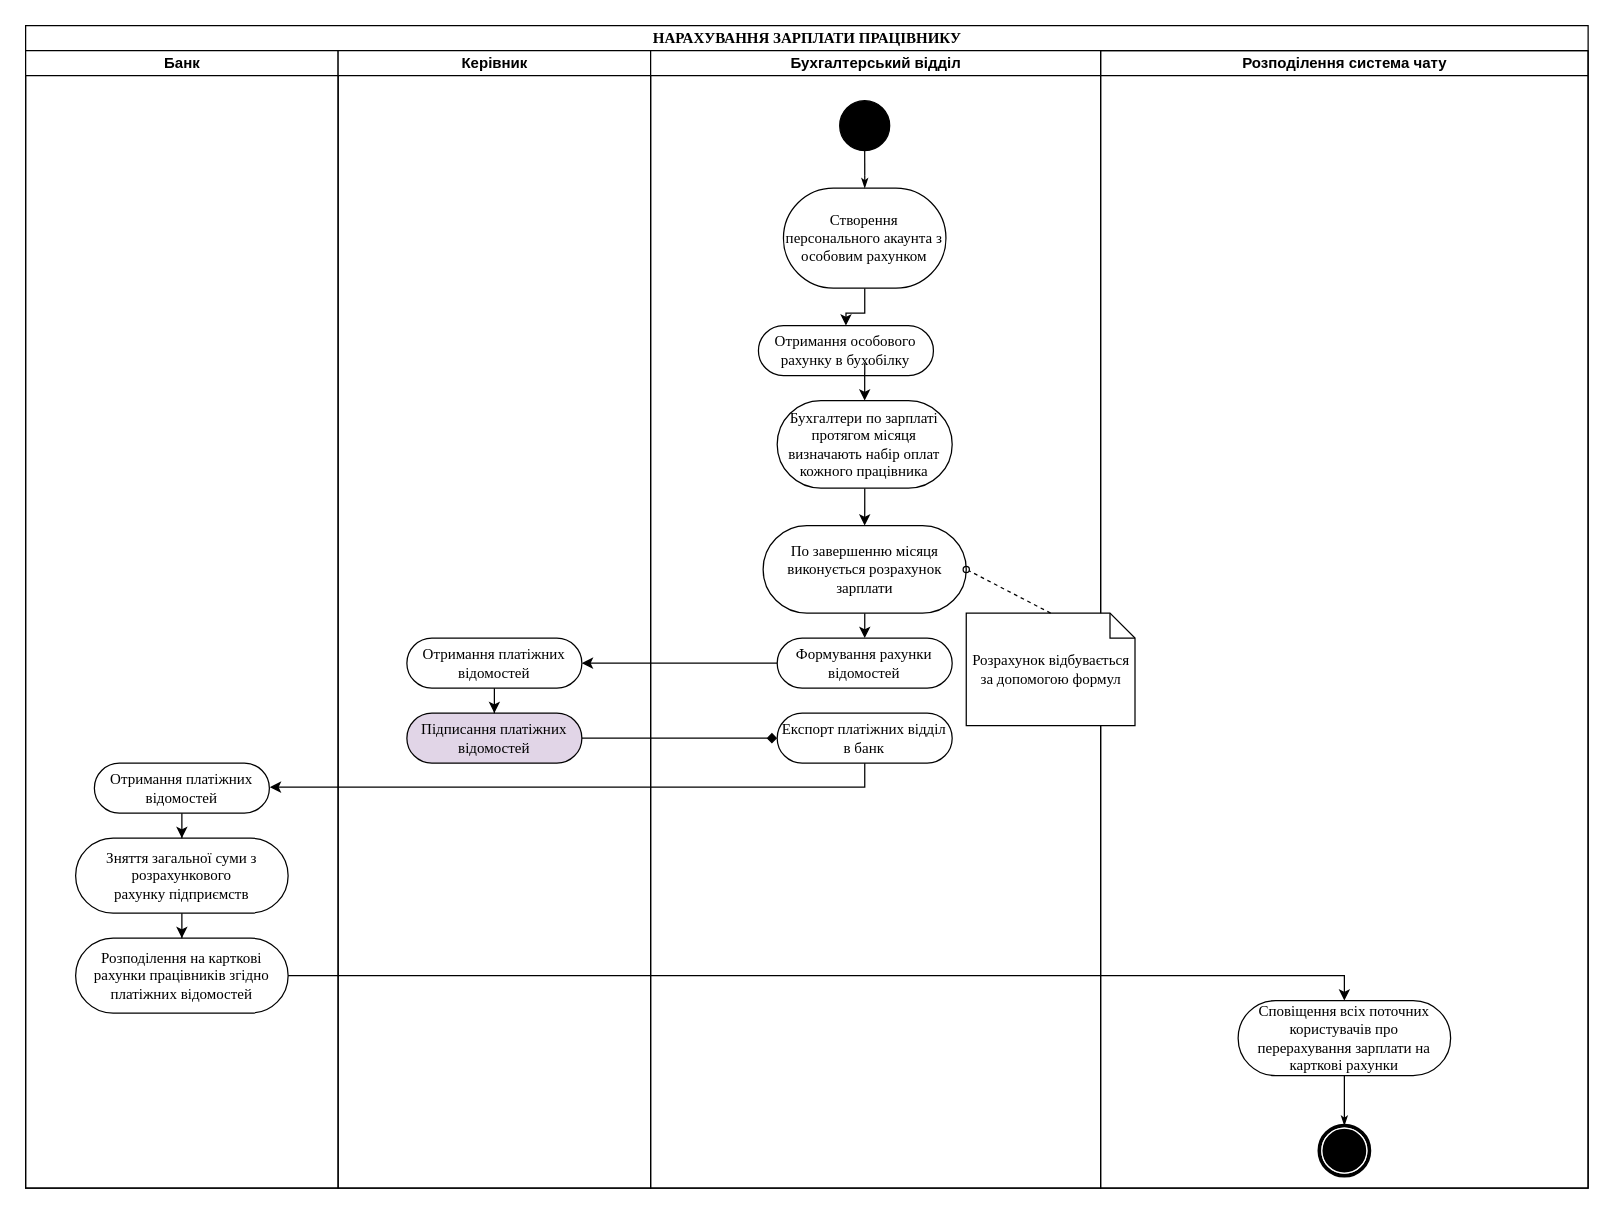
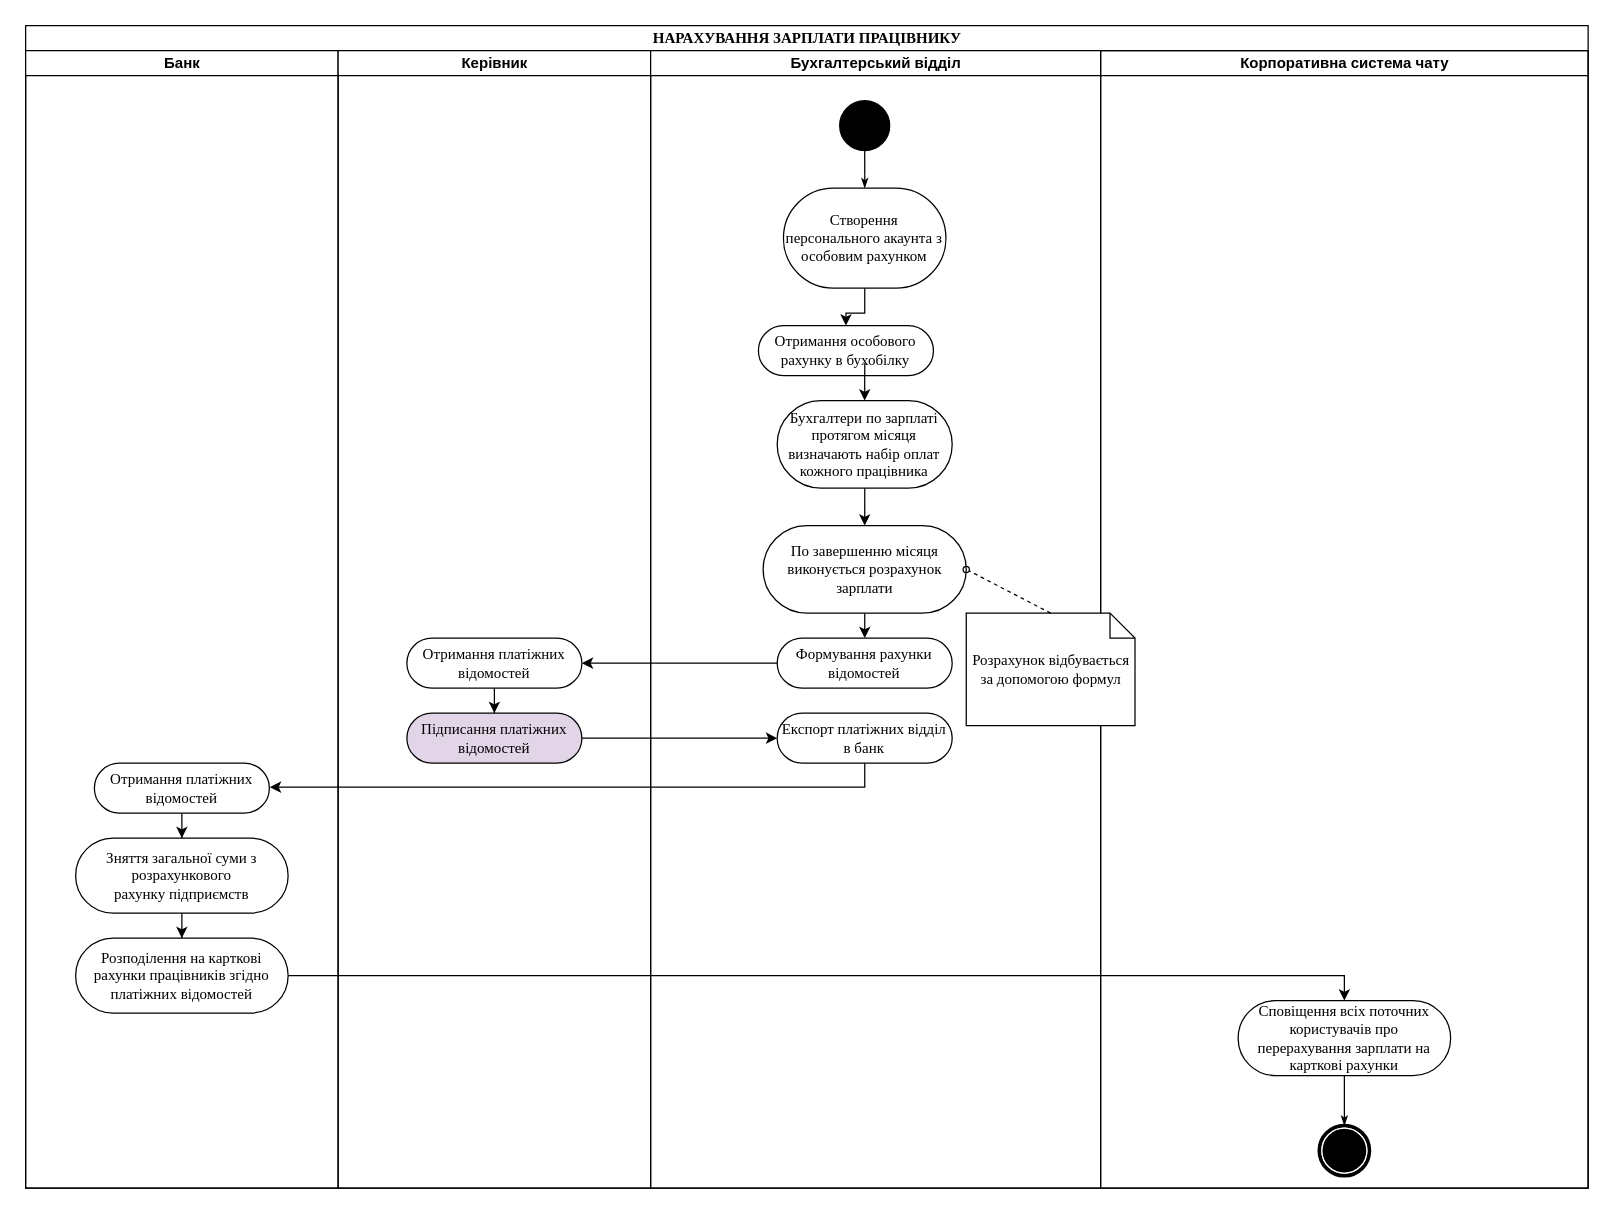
(1345, 63) -> (1345, 63)
(766, 738) -> (767, 738)
